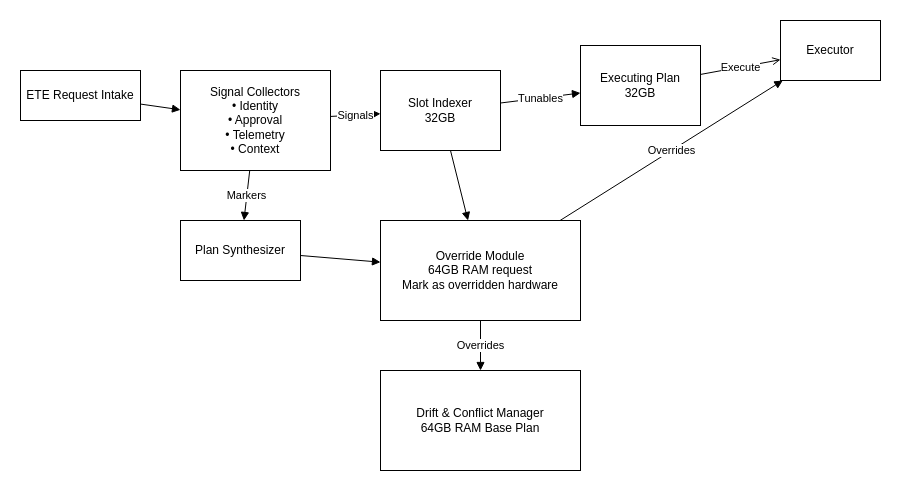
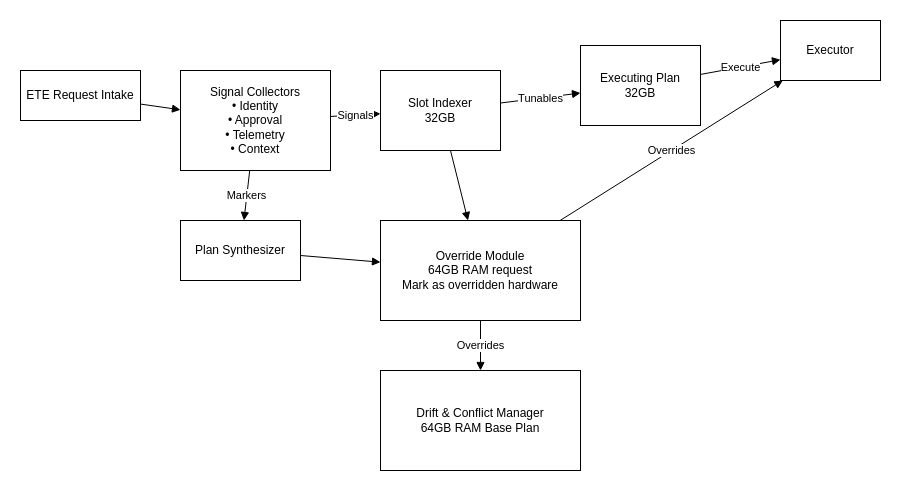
(774, 61) -> (771, 62)
